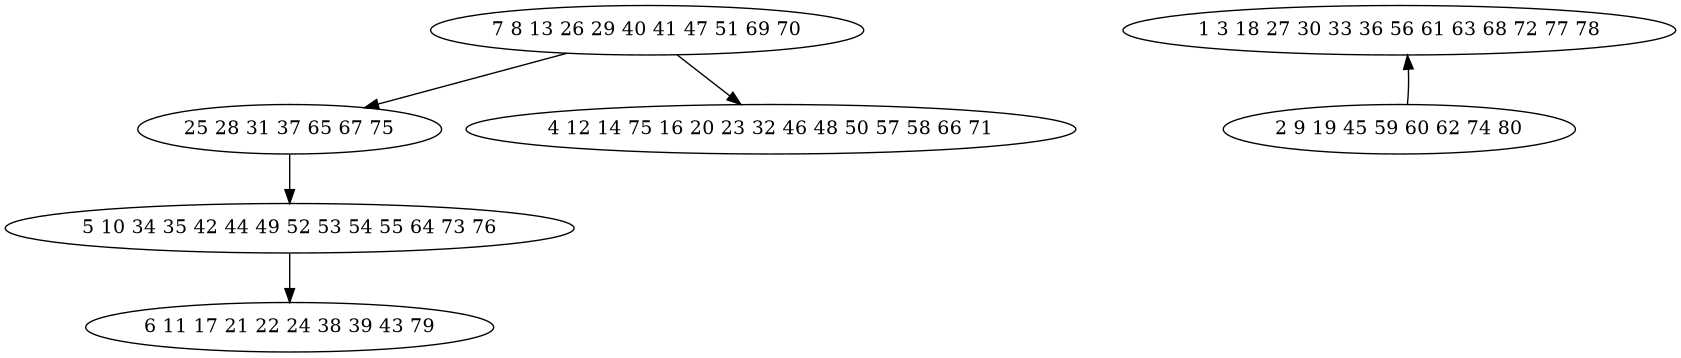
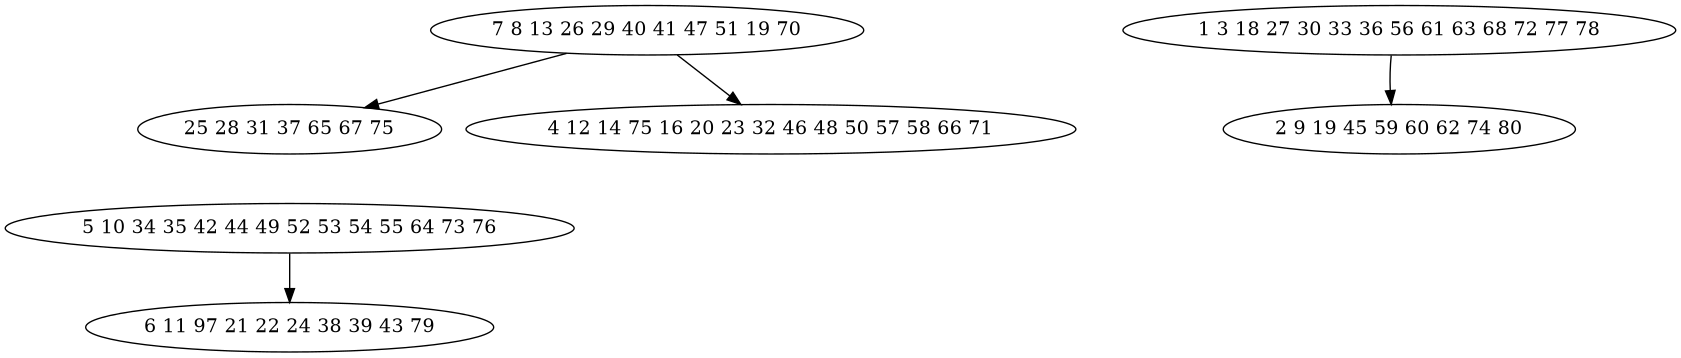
(647, 30) -> (647, 30)
(1409, 87) -> (1390, 73)
(290, 172) -> none
(290, 327) -> (290, 327)
